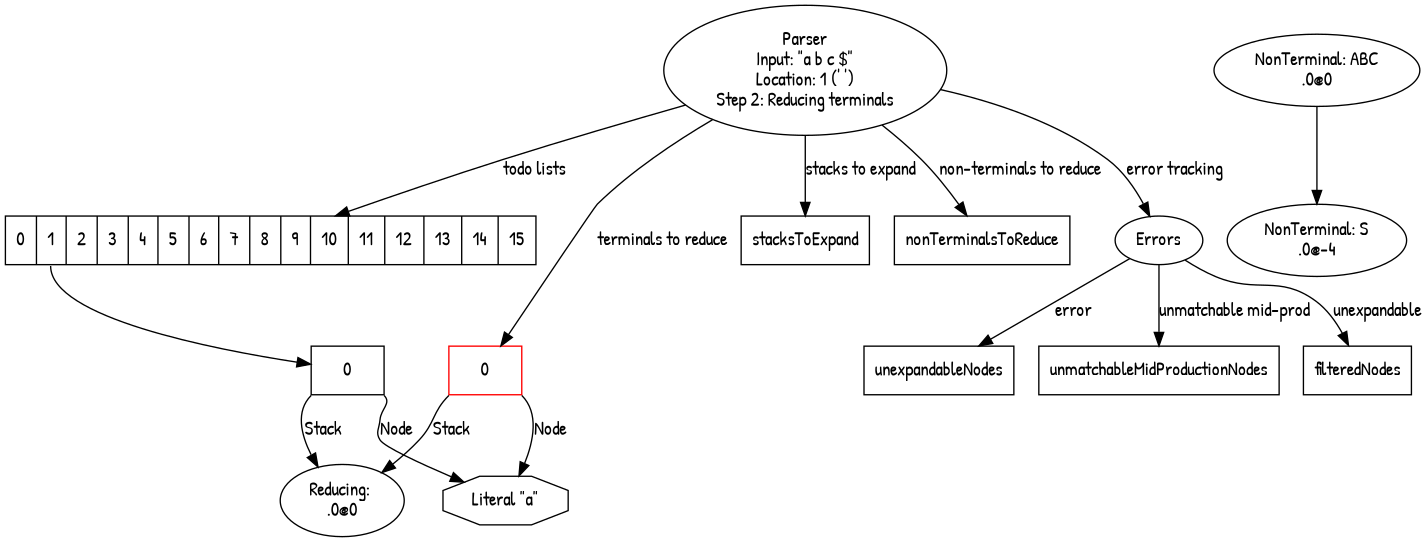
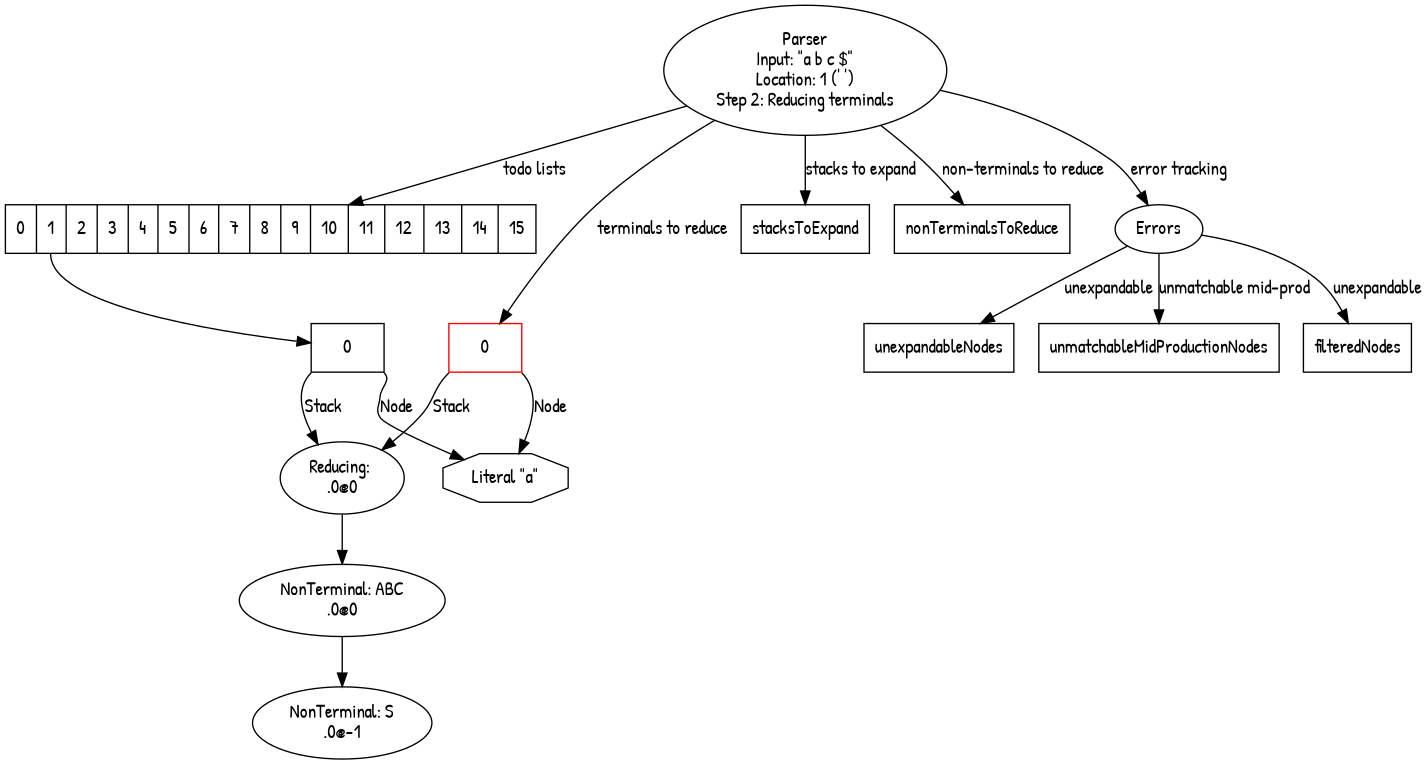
(1317, 240) -> (342, 723)
(1074, 311) -> (1109, 288)
none -> (342, 532)
